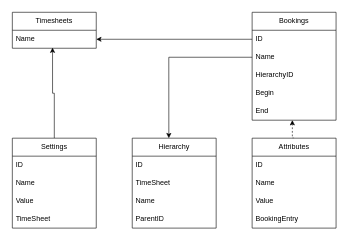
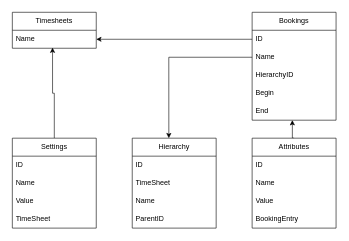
(293, 132) -> (293, 132)
